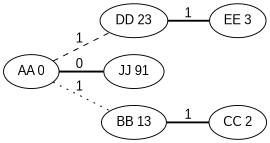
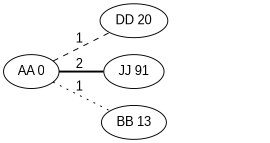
(134, 21) -> (134, 21)
(238, 21) -> none
(80, 65) -> (80, 65)
(238, 122) -> none
